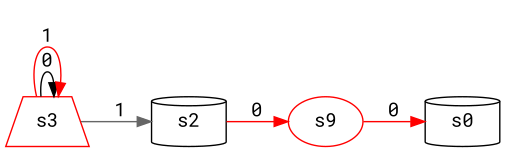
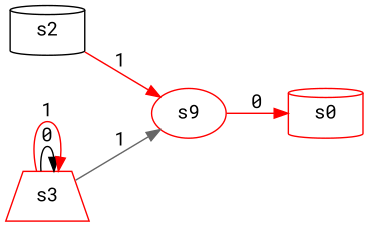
(257, 111) -> (120, 61)
(109, 122) -> (112, 159)
(462, 122) -> (326, 113)
